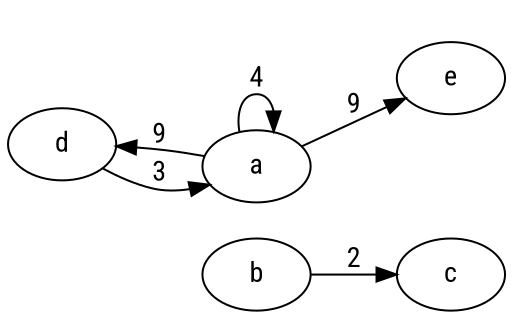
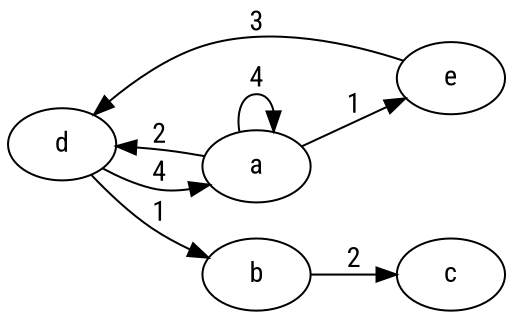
none -> (249, 38)
(354, 105) -> (354, 105)
(159, 135) -> (159, 135)
(159, 173) -> (159, 173)
none -> (137, 217)
